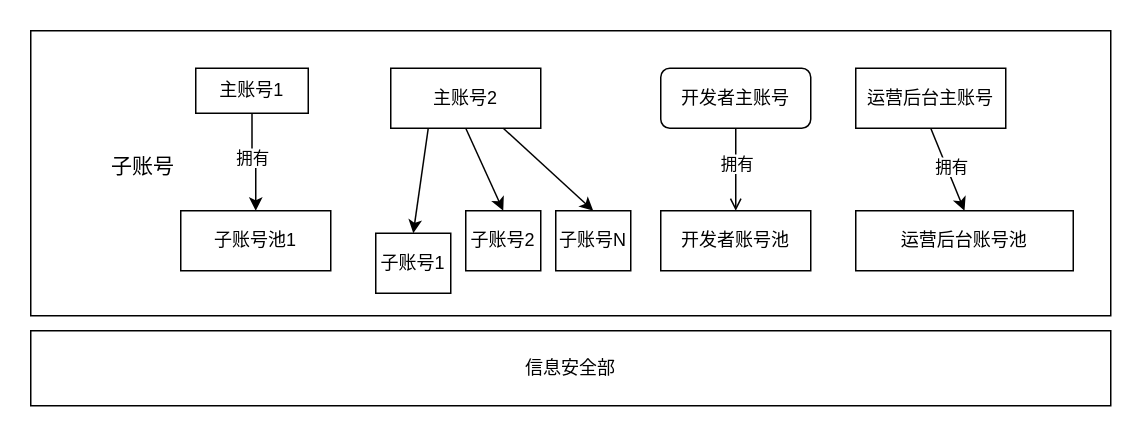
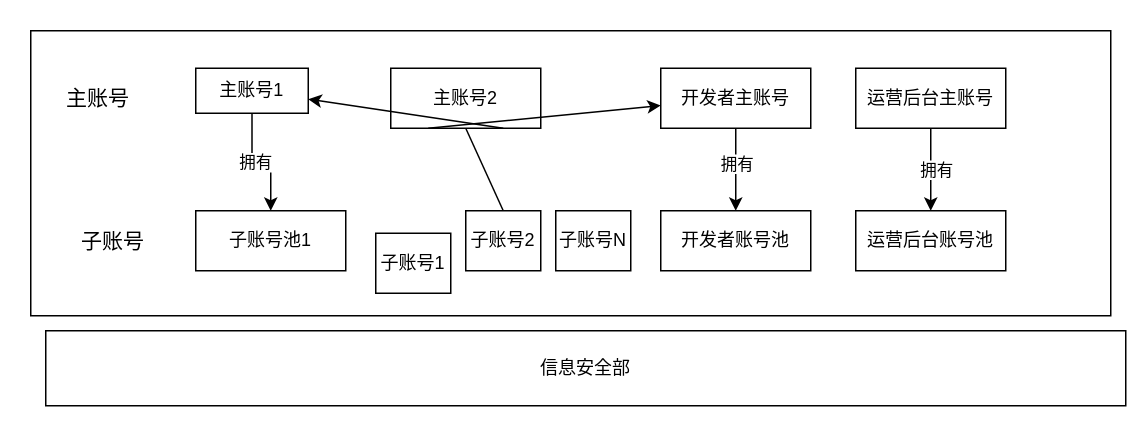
none -> (98, 98)
(736, 98) -> (736, 98)
(143, 166) -> (113, 241)
(545, 166) -> (393, 112)
(421, 176) -> (568, 115)
(498, 200) -> (500, 203)
(736, 201) -> (736, 199)
(256, 241) -> (271, 241)
(965, 241) -> (931, 241)
(571, 368) -> (586, 368)
